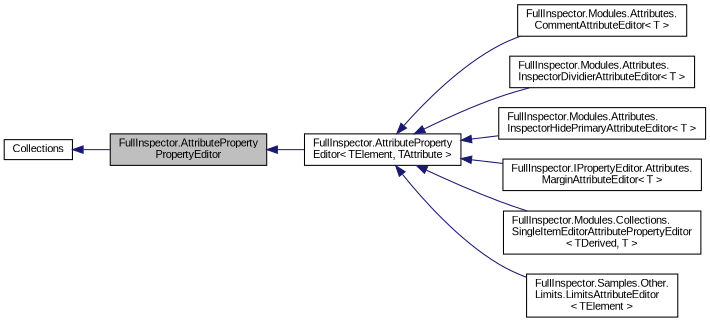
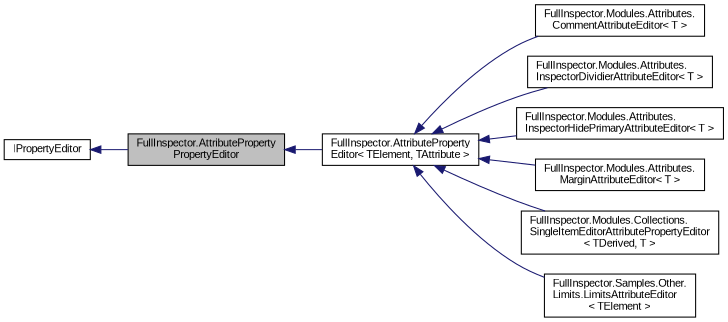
(38, 150) -> (47, 150)
(602, 175) -> (620, 175)
